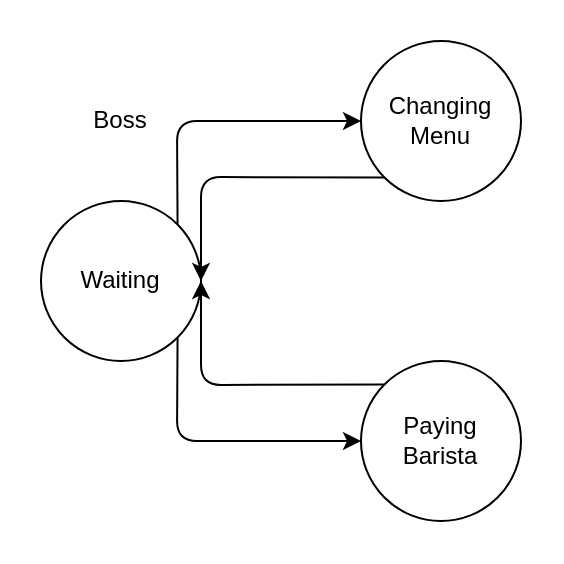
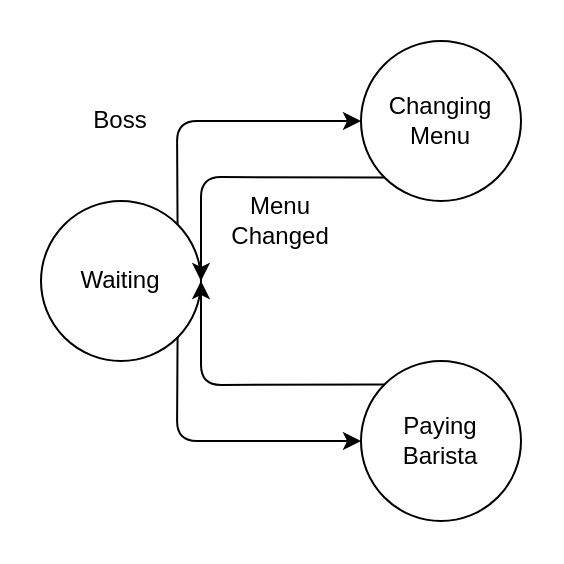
none -> (281, 221)
